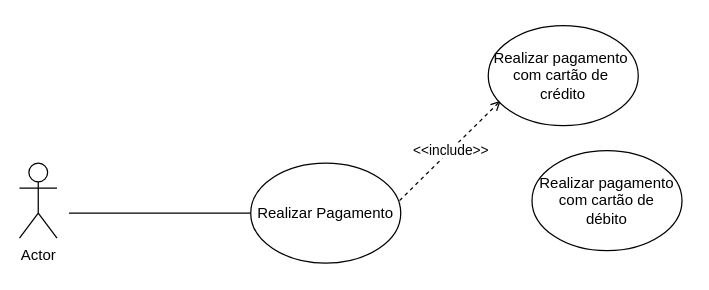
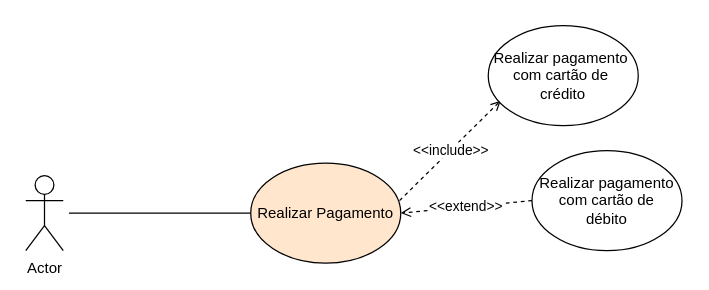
(38, 201) -> (44, 213)
none -> (468, 207)
(326, 213) -> (326, 213)
